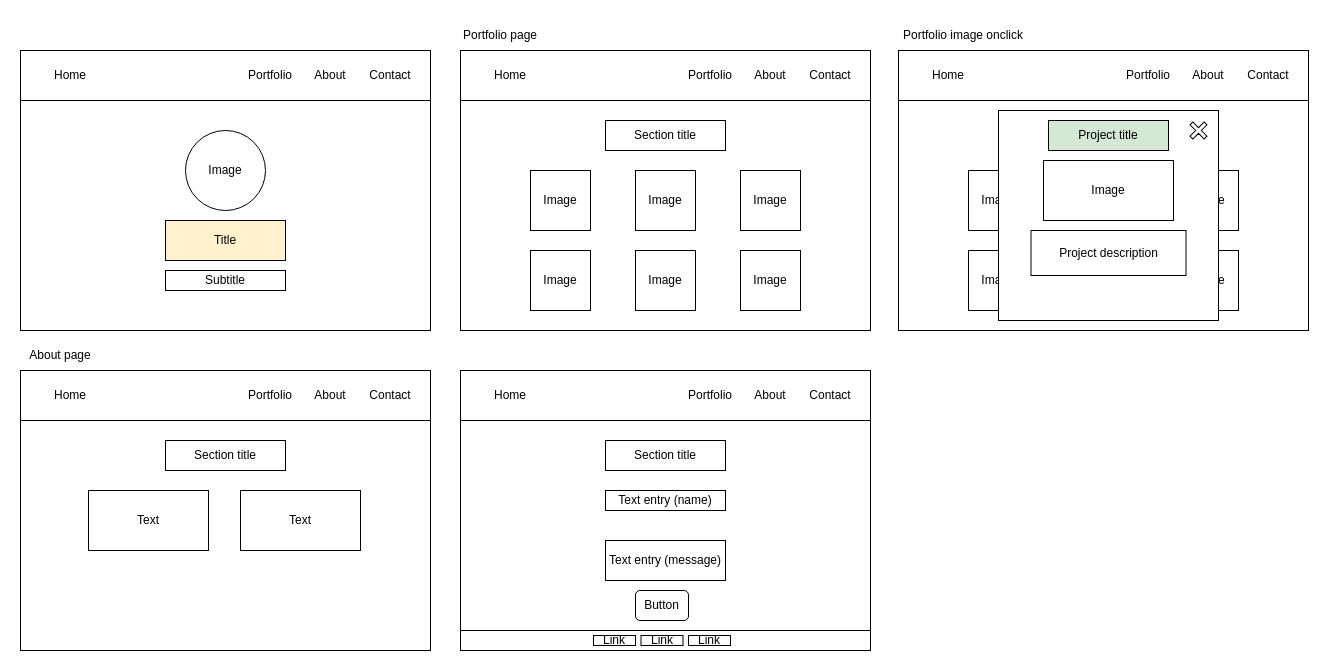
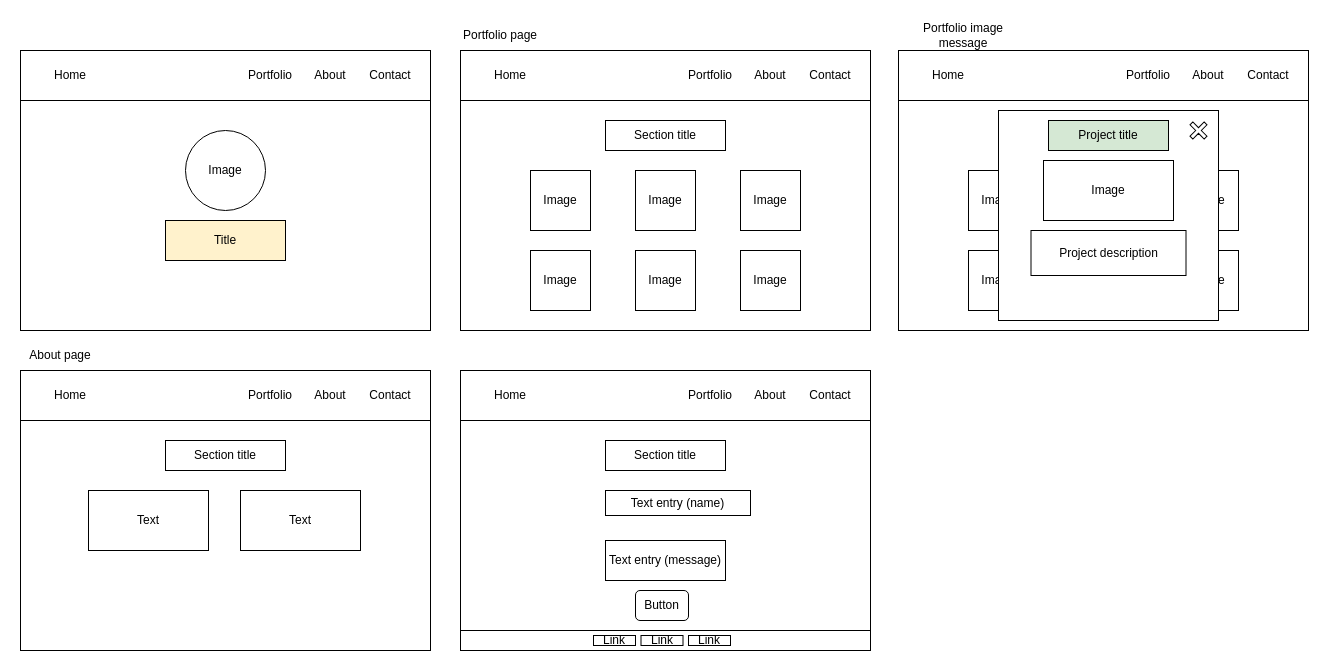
(964, 36) -> (964, 36)
(226, 281) -> none
(666, 501) -> (678, 503)
